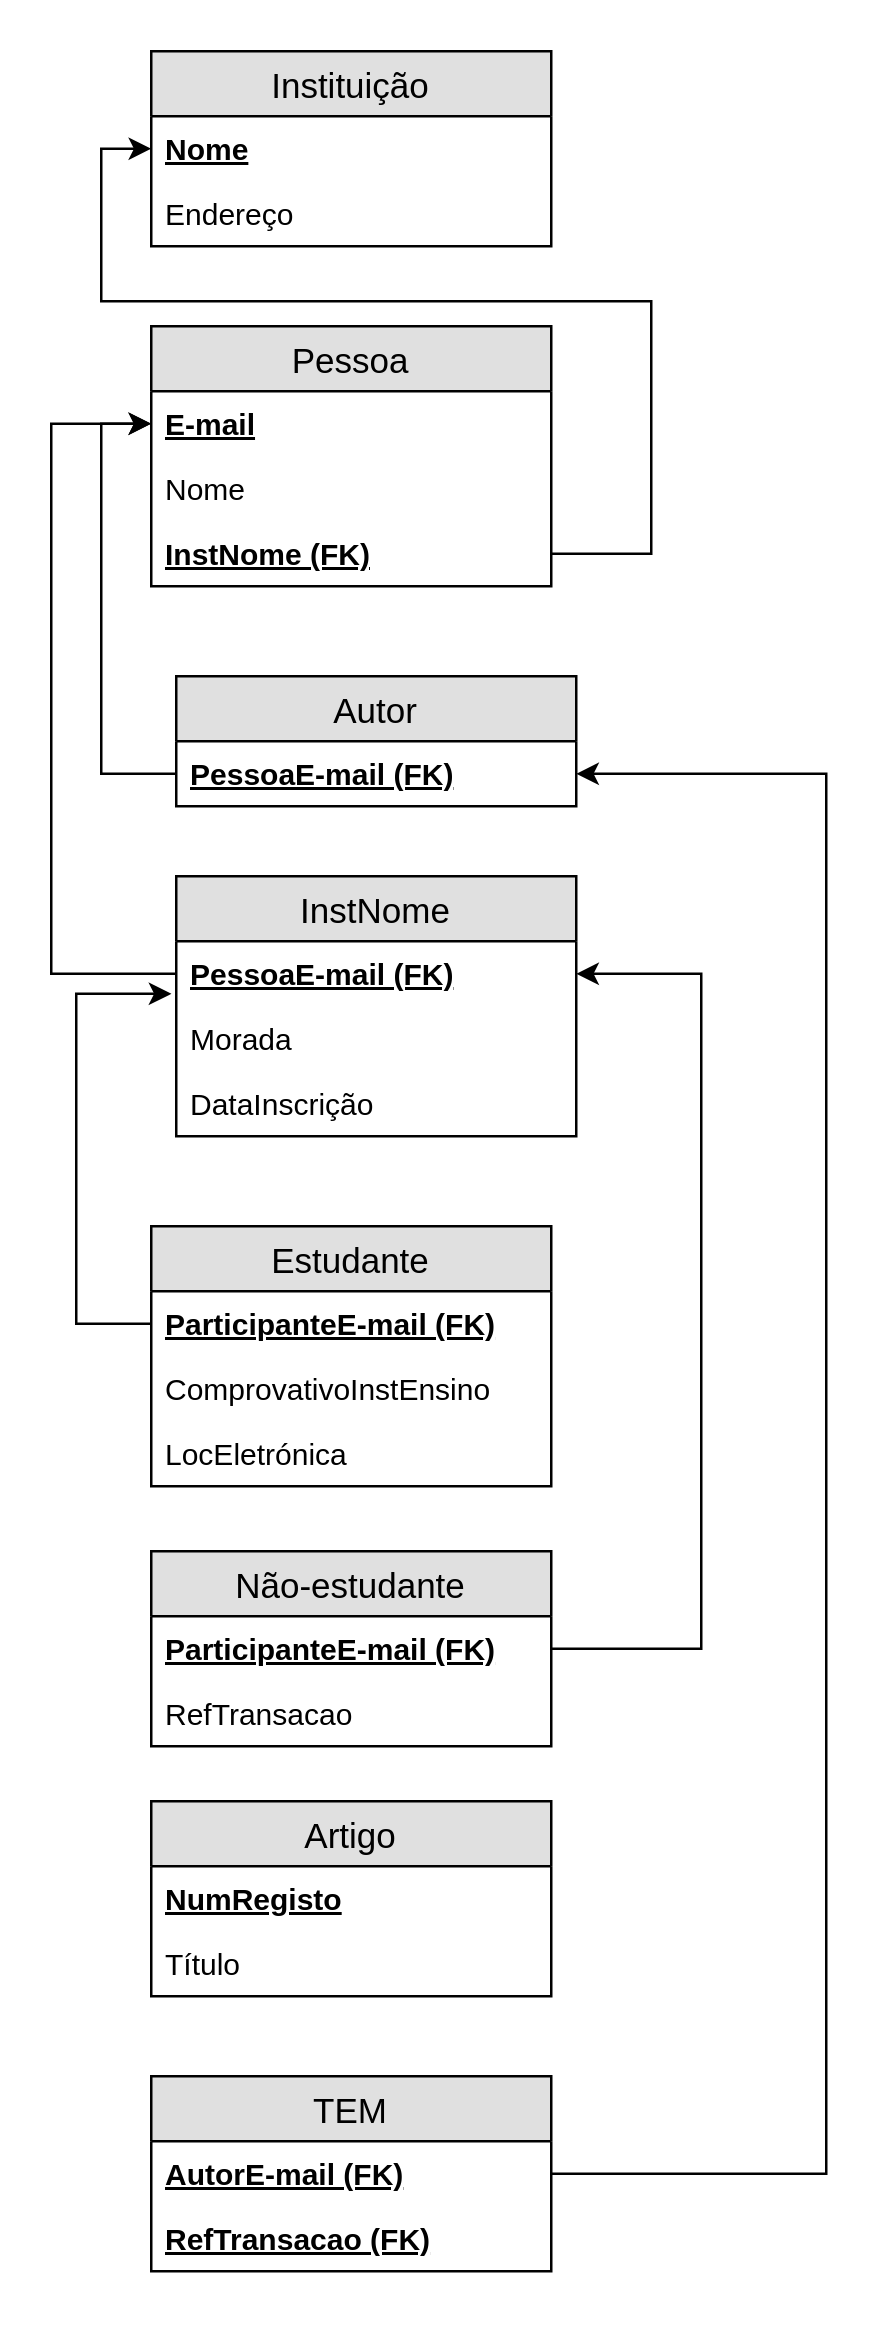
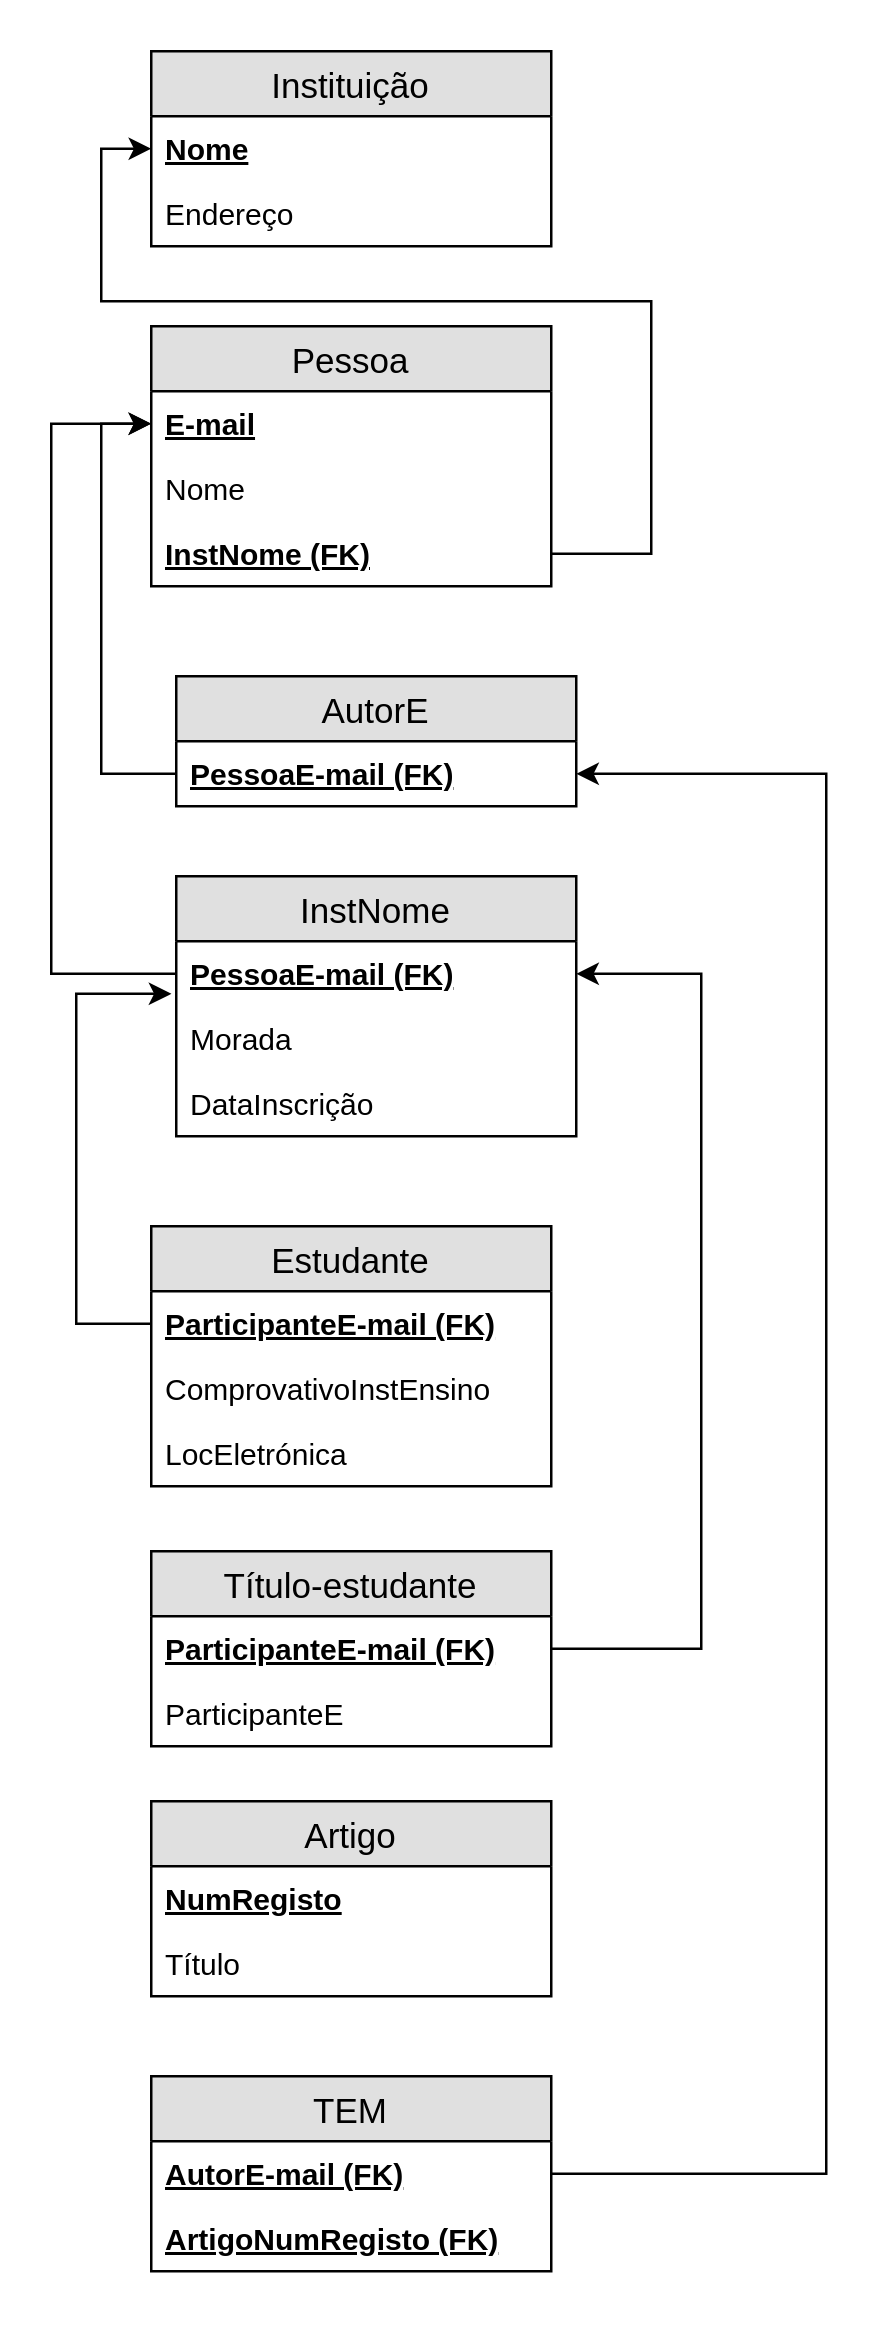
(375, 711) -> (375, 711)
(350, 1586) -> (350, 1586)
(266, 1715) -> (266, 1715)
(304, 2240) -> (330, 2240)
